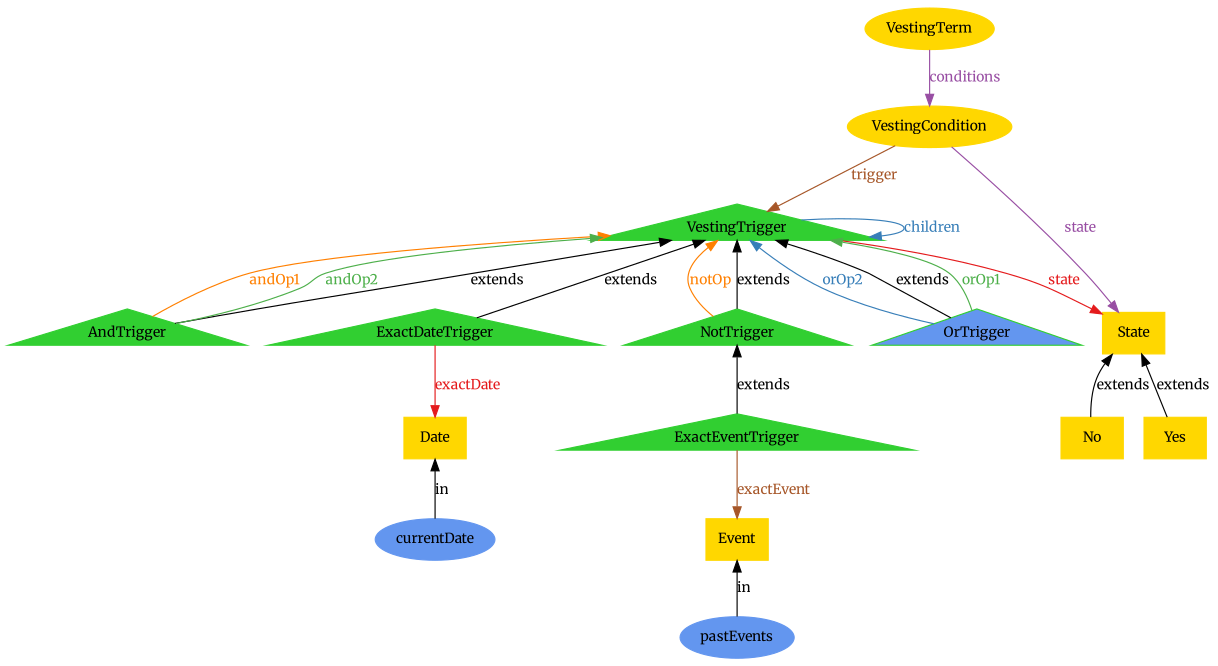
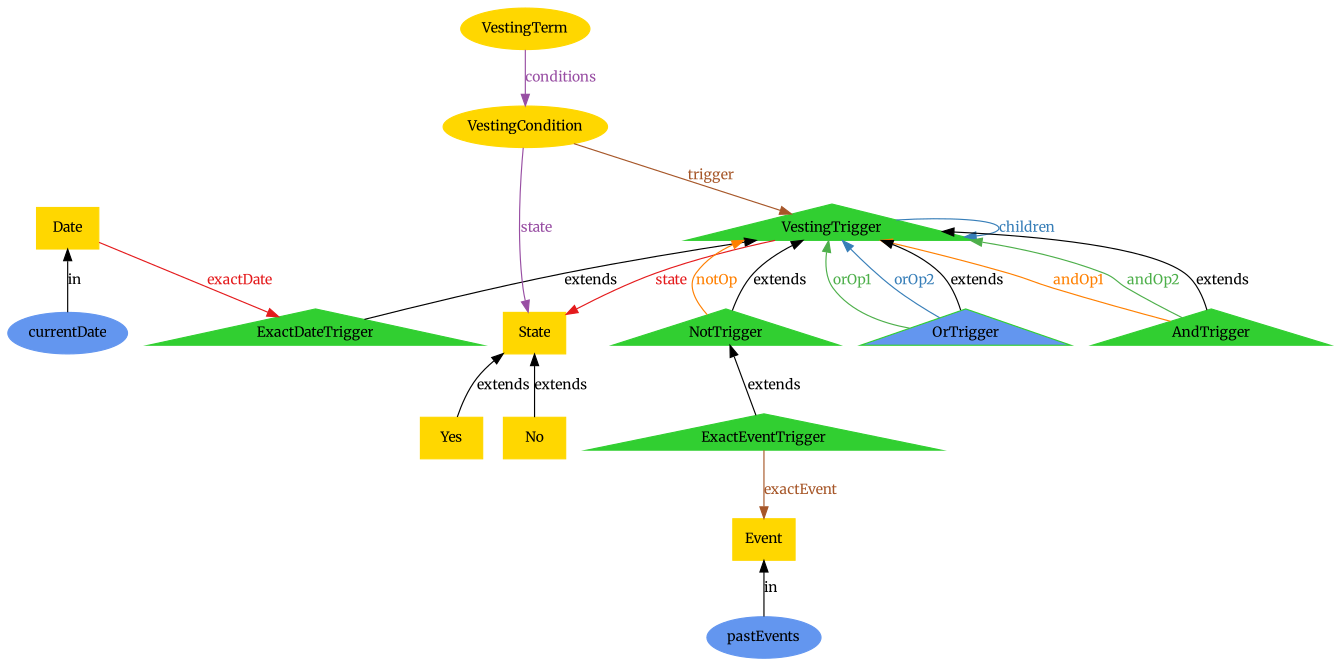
(435, 375) -> (184, 277)
